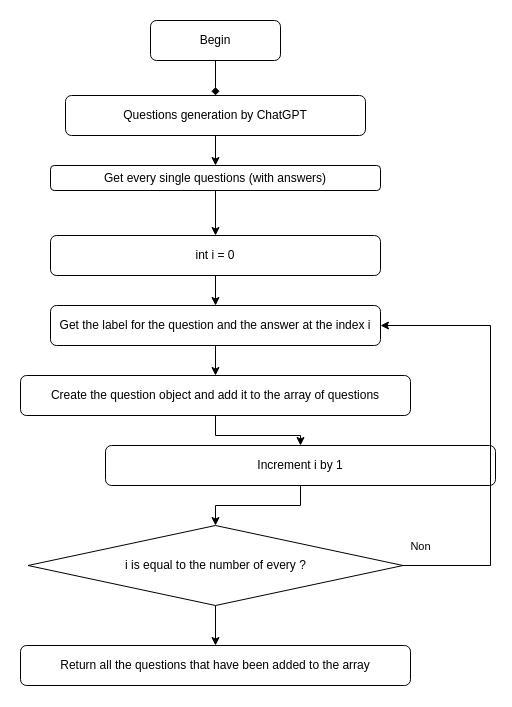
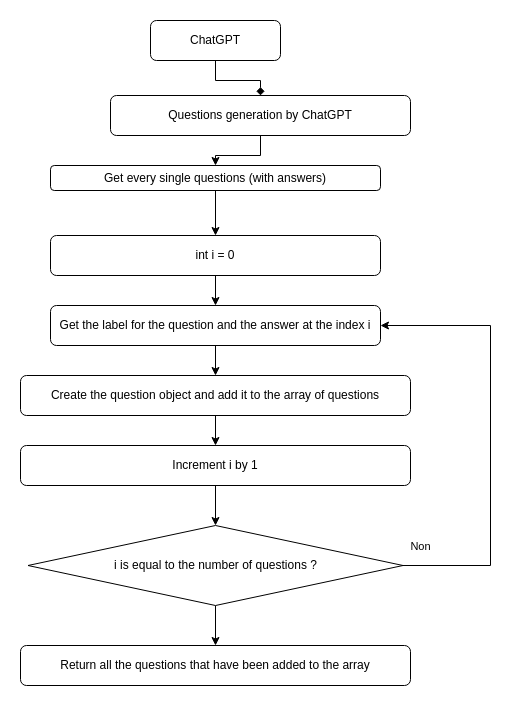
(216, 41) -> (216, 41)
(216, 116) -> (261, 116)
(301, 466) -> (216, 466)
(216, 566) -> (216, 566)
